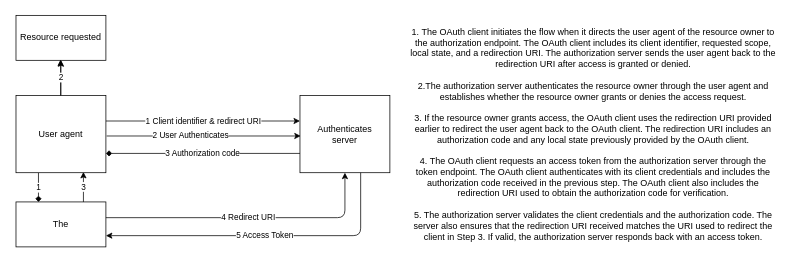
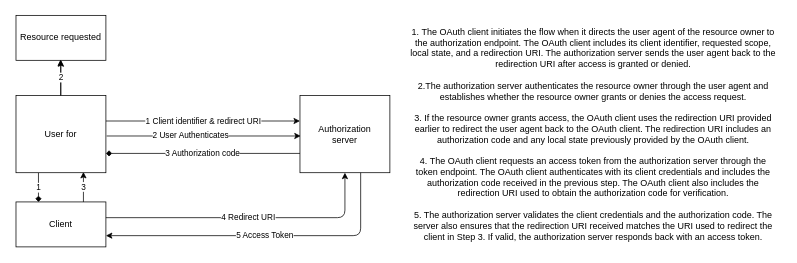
(60, 135) -> (60, 135)
(345, 135) -> (345, 135)
(60, 225) -> (60, 225)
